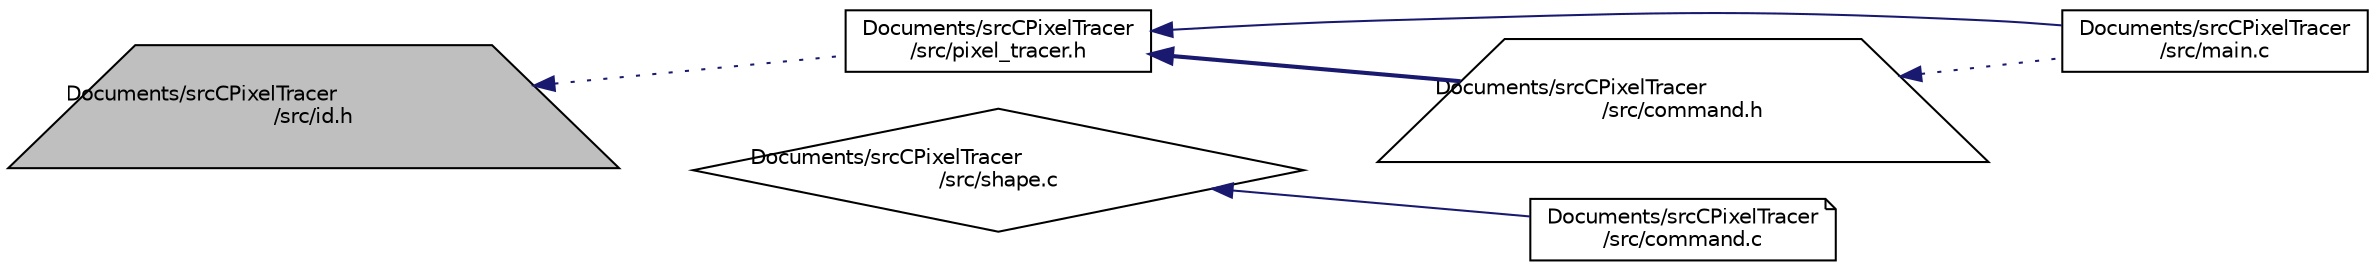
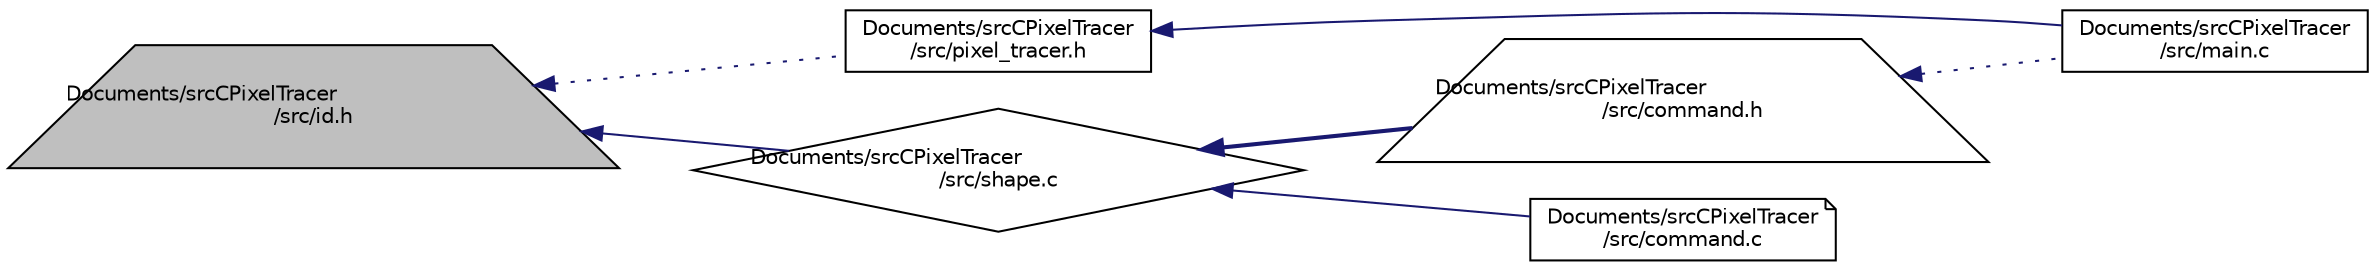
(1316, 69) -> (1318, 138)
none -> (696, 142)
